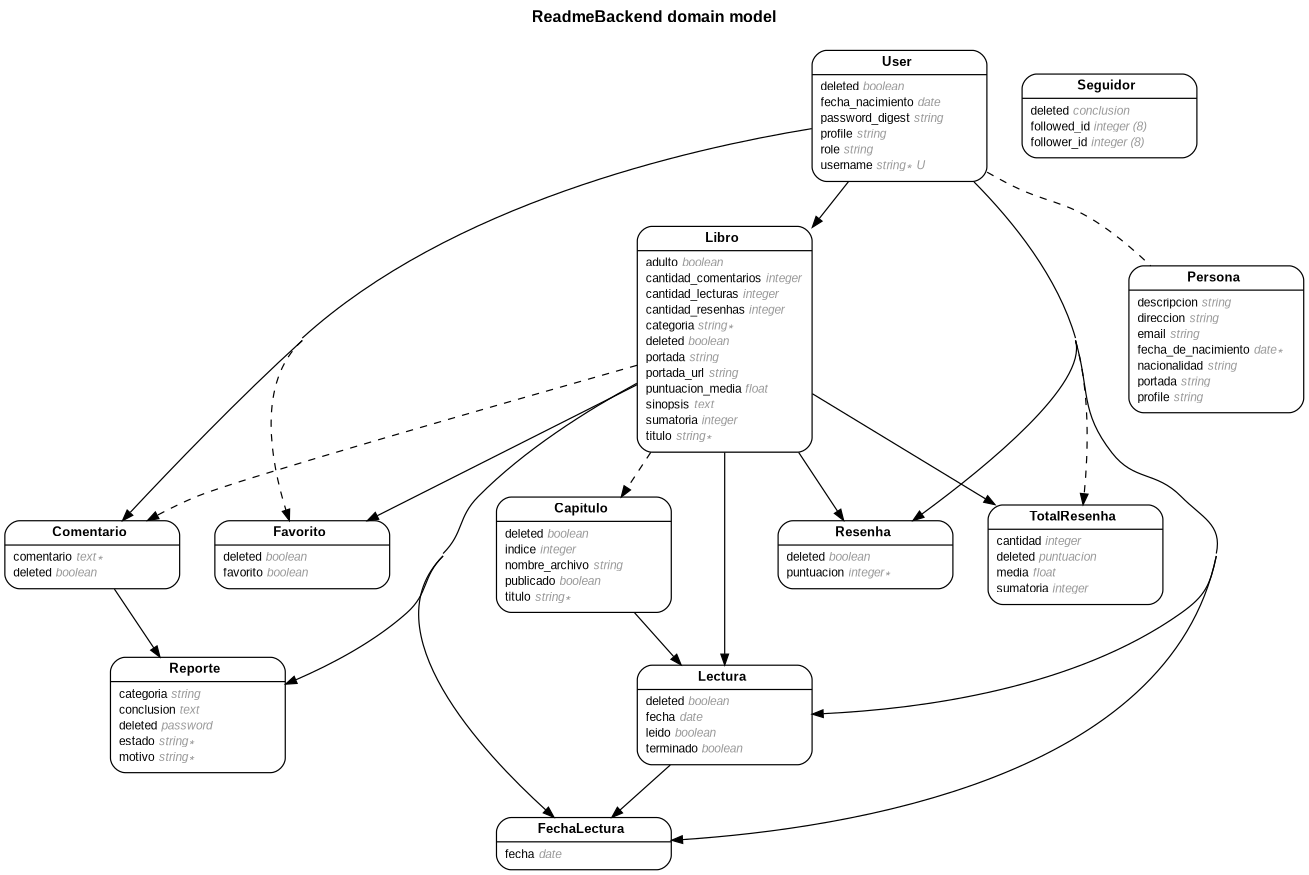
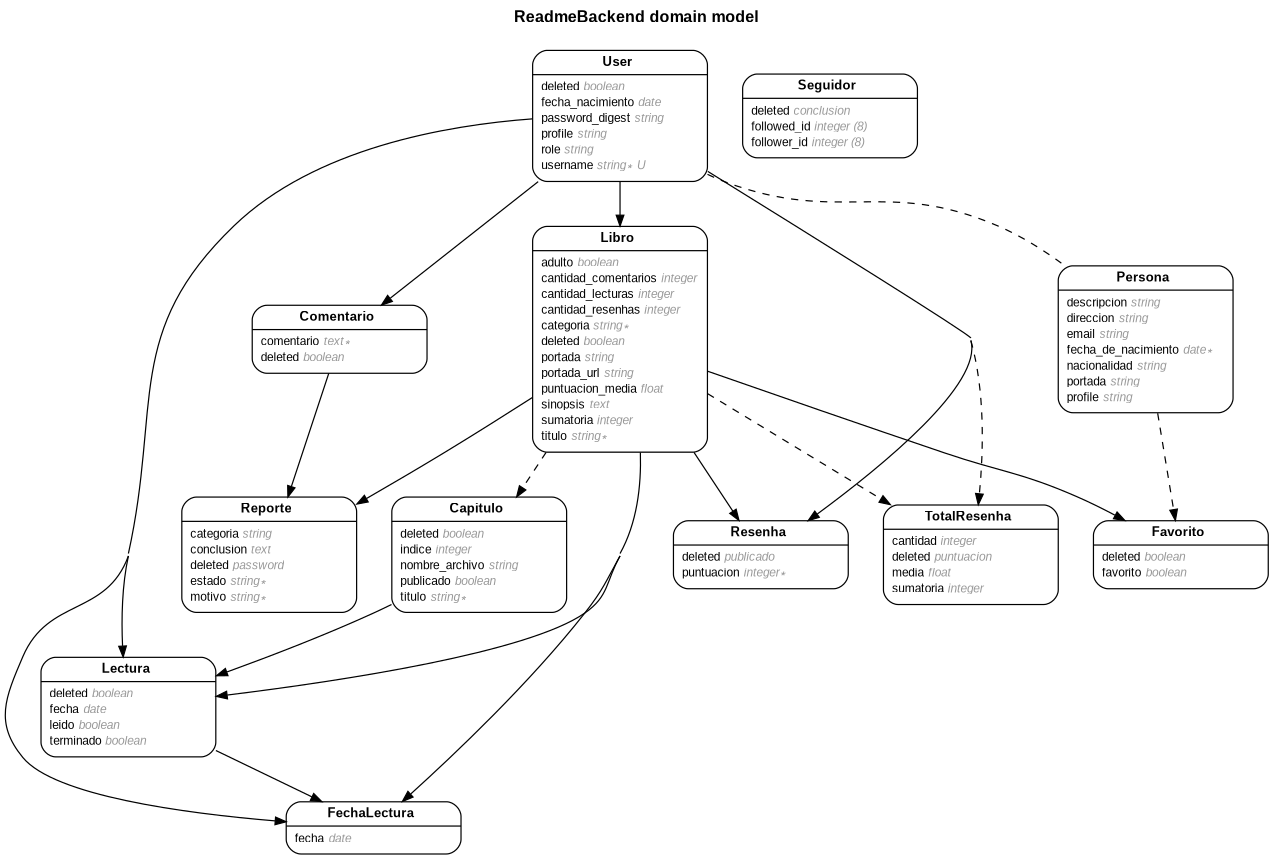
(271, 422) -> (1166, 461)
(395, 435) -> none
(899, 446) -> (794, 446)
(850, 557) -> (750, 557)
